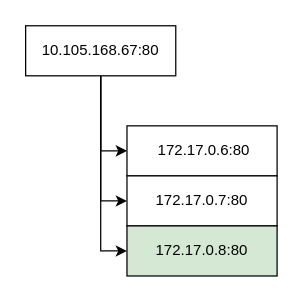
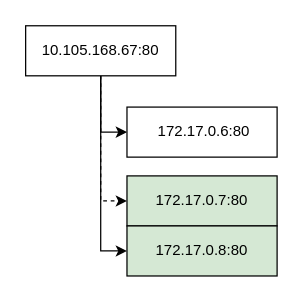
(202, 151) -> (202, 132)
(111, 201) -> (111, 201)
(202, 201) -> (202, 201)
